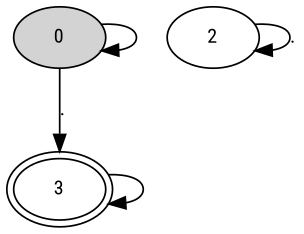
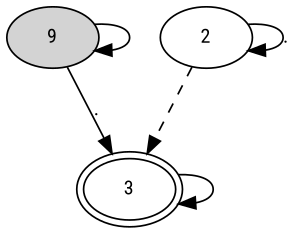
(60, 38) -> (53, 38)
none -> (174, 103)
